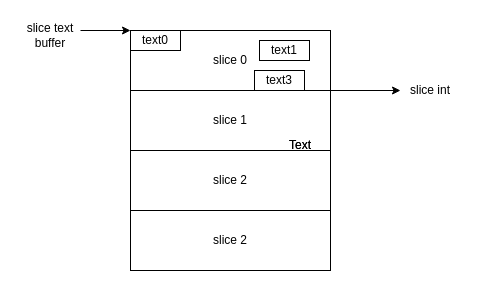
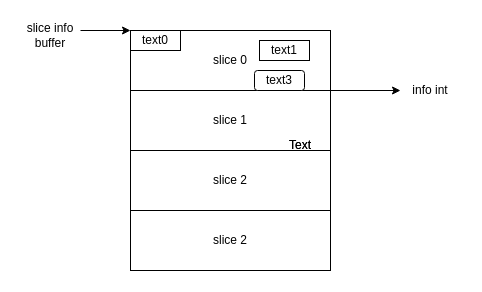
(51, 36) -> (51, 36)
(280, 81) -> (280, 81)
(431, 91) -> (431, 91)
